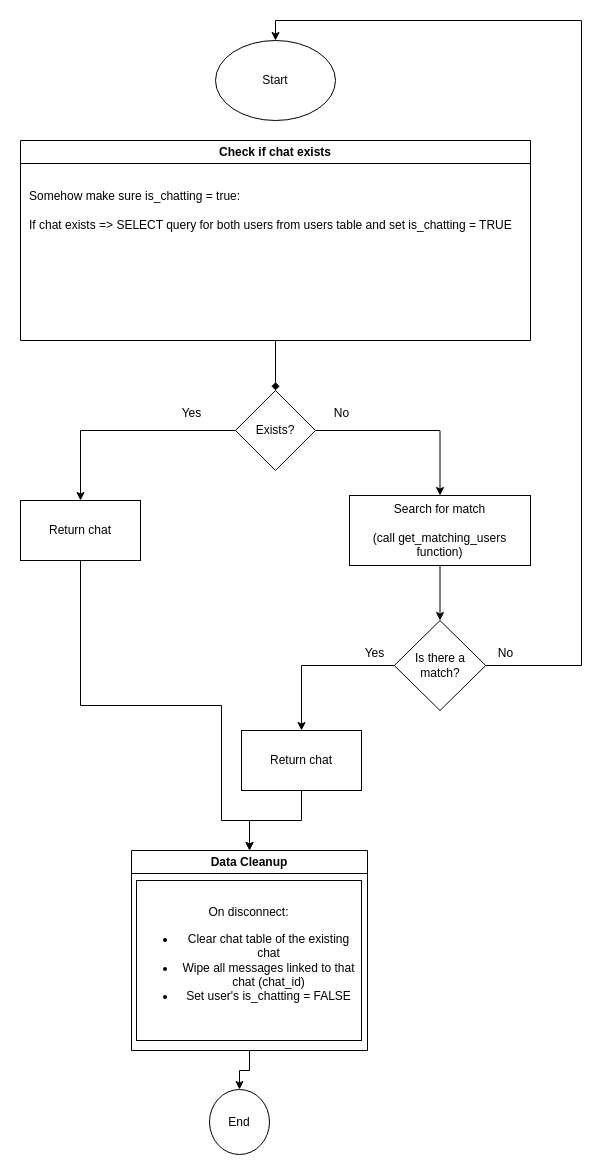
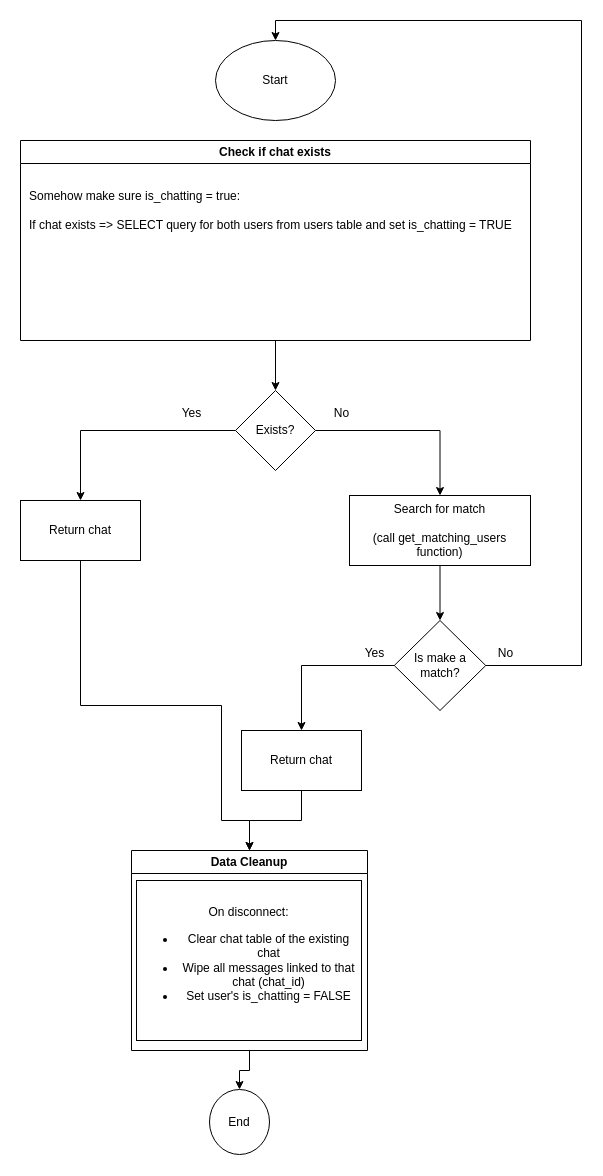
(276, 381) -> (276, 382)
(441, 666) -> (441, 666)
